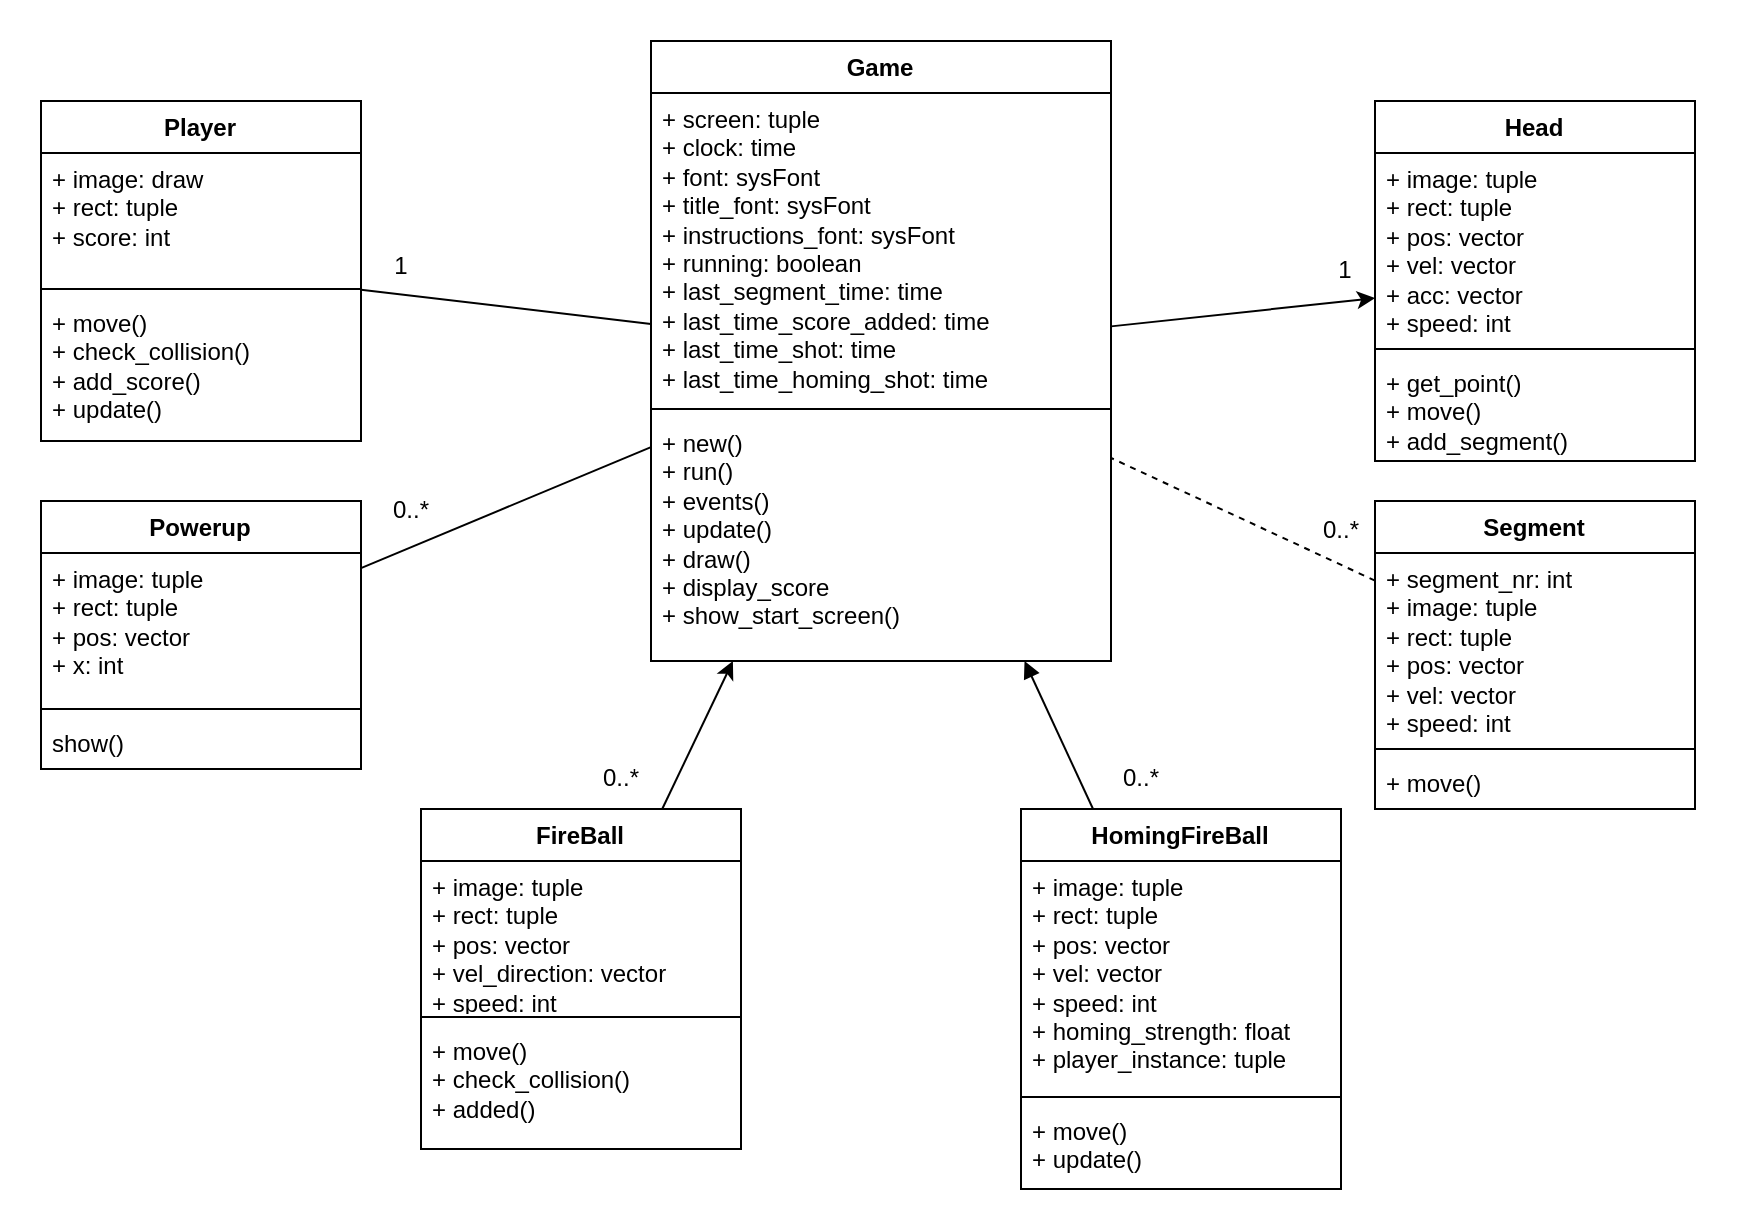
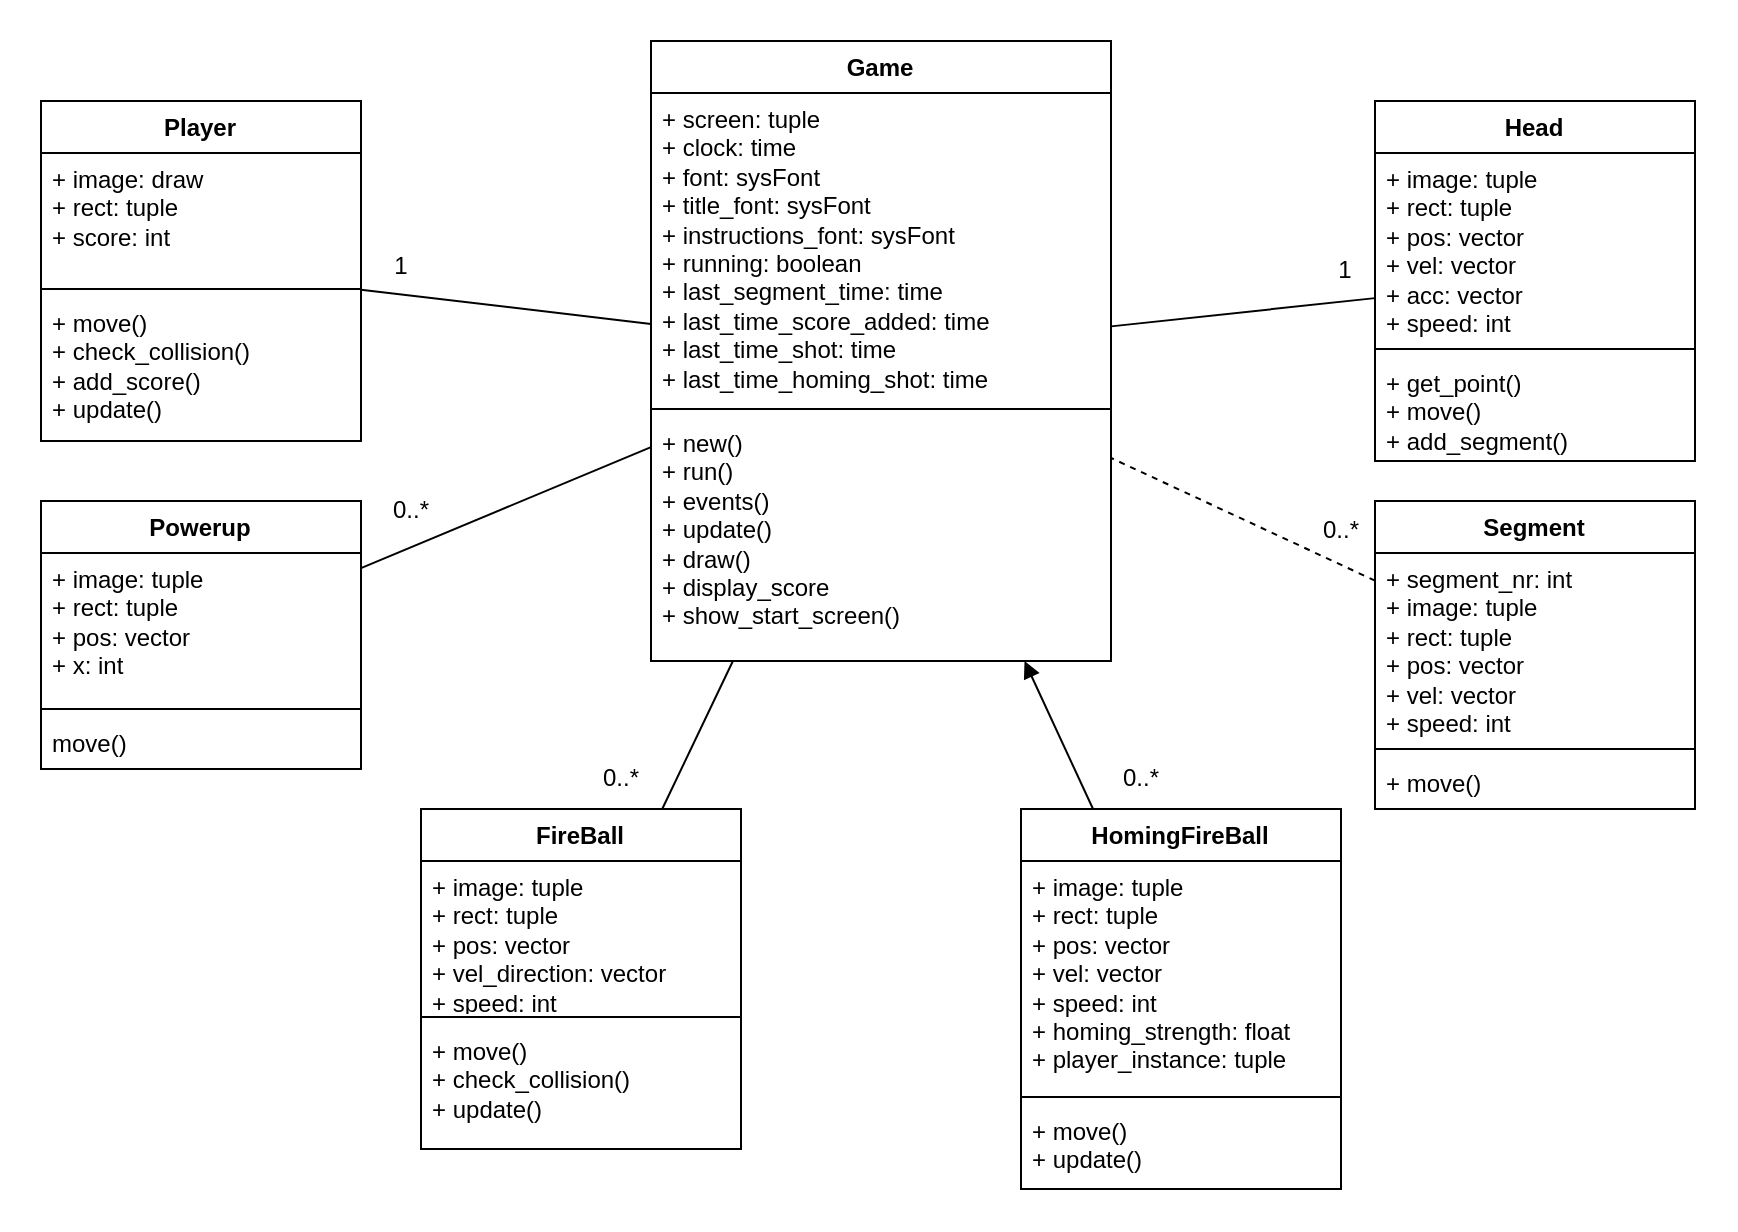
(1360, 300) -> (1365, 299)
(727, 674) -> (728, 671)
(93, 745) -> (93, 745)
(545, 1082) -> (545, 1082)
